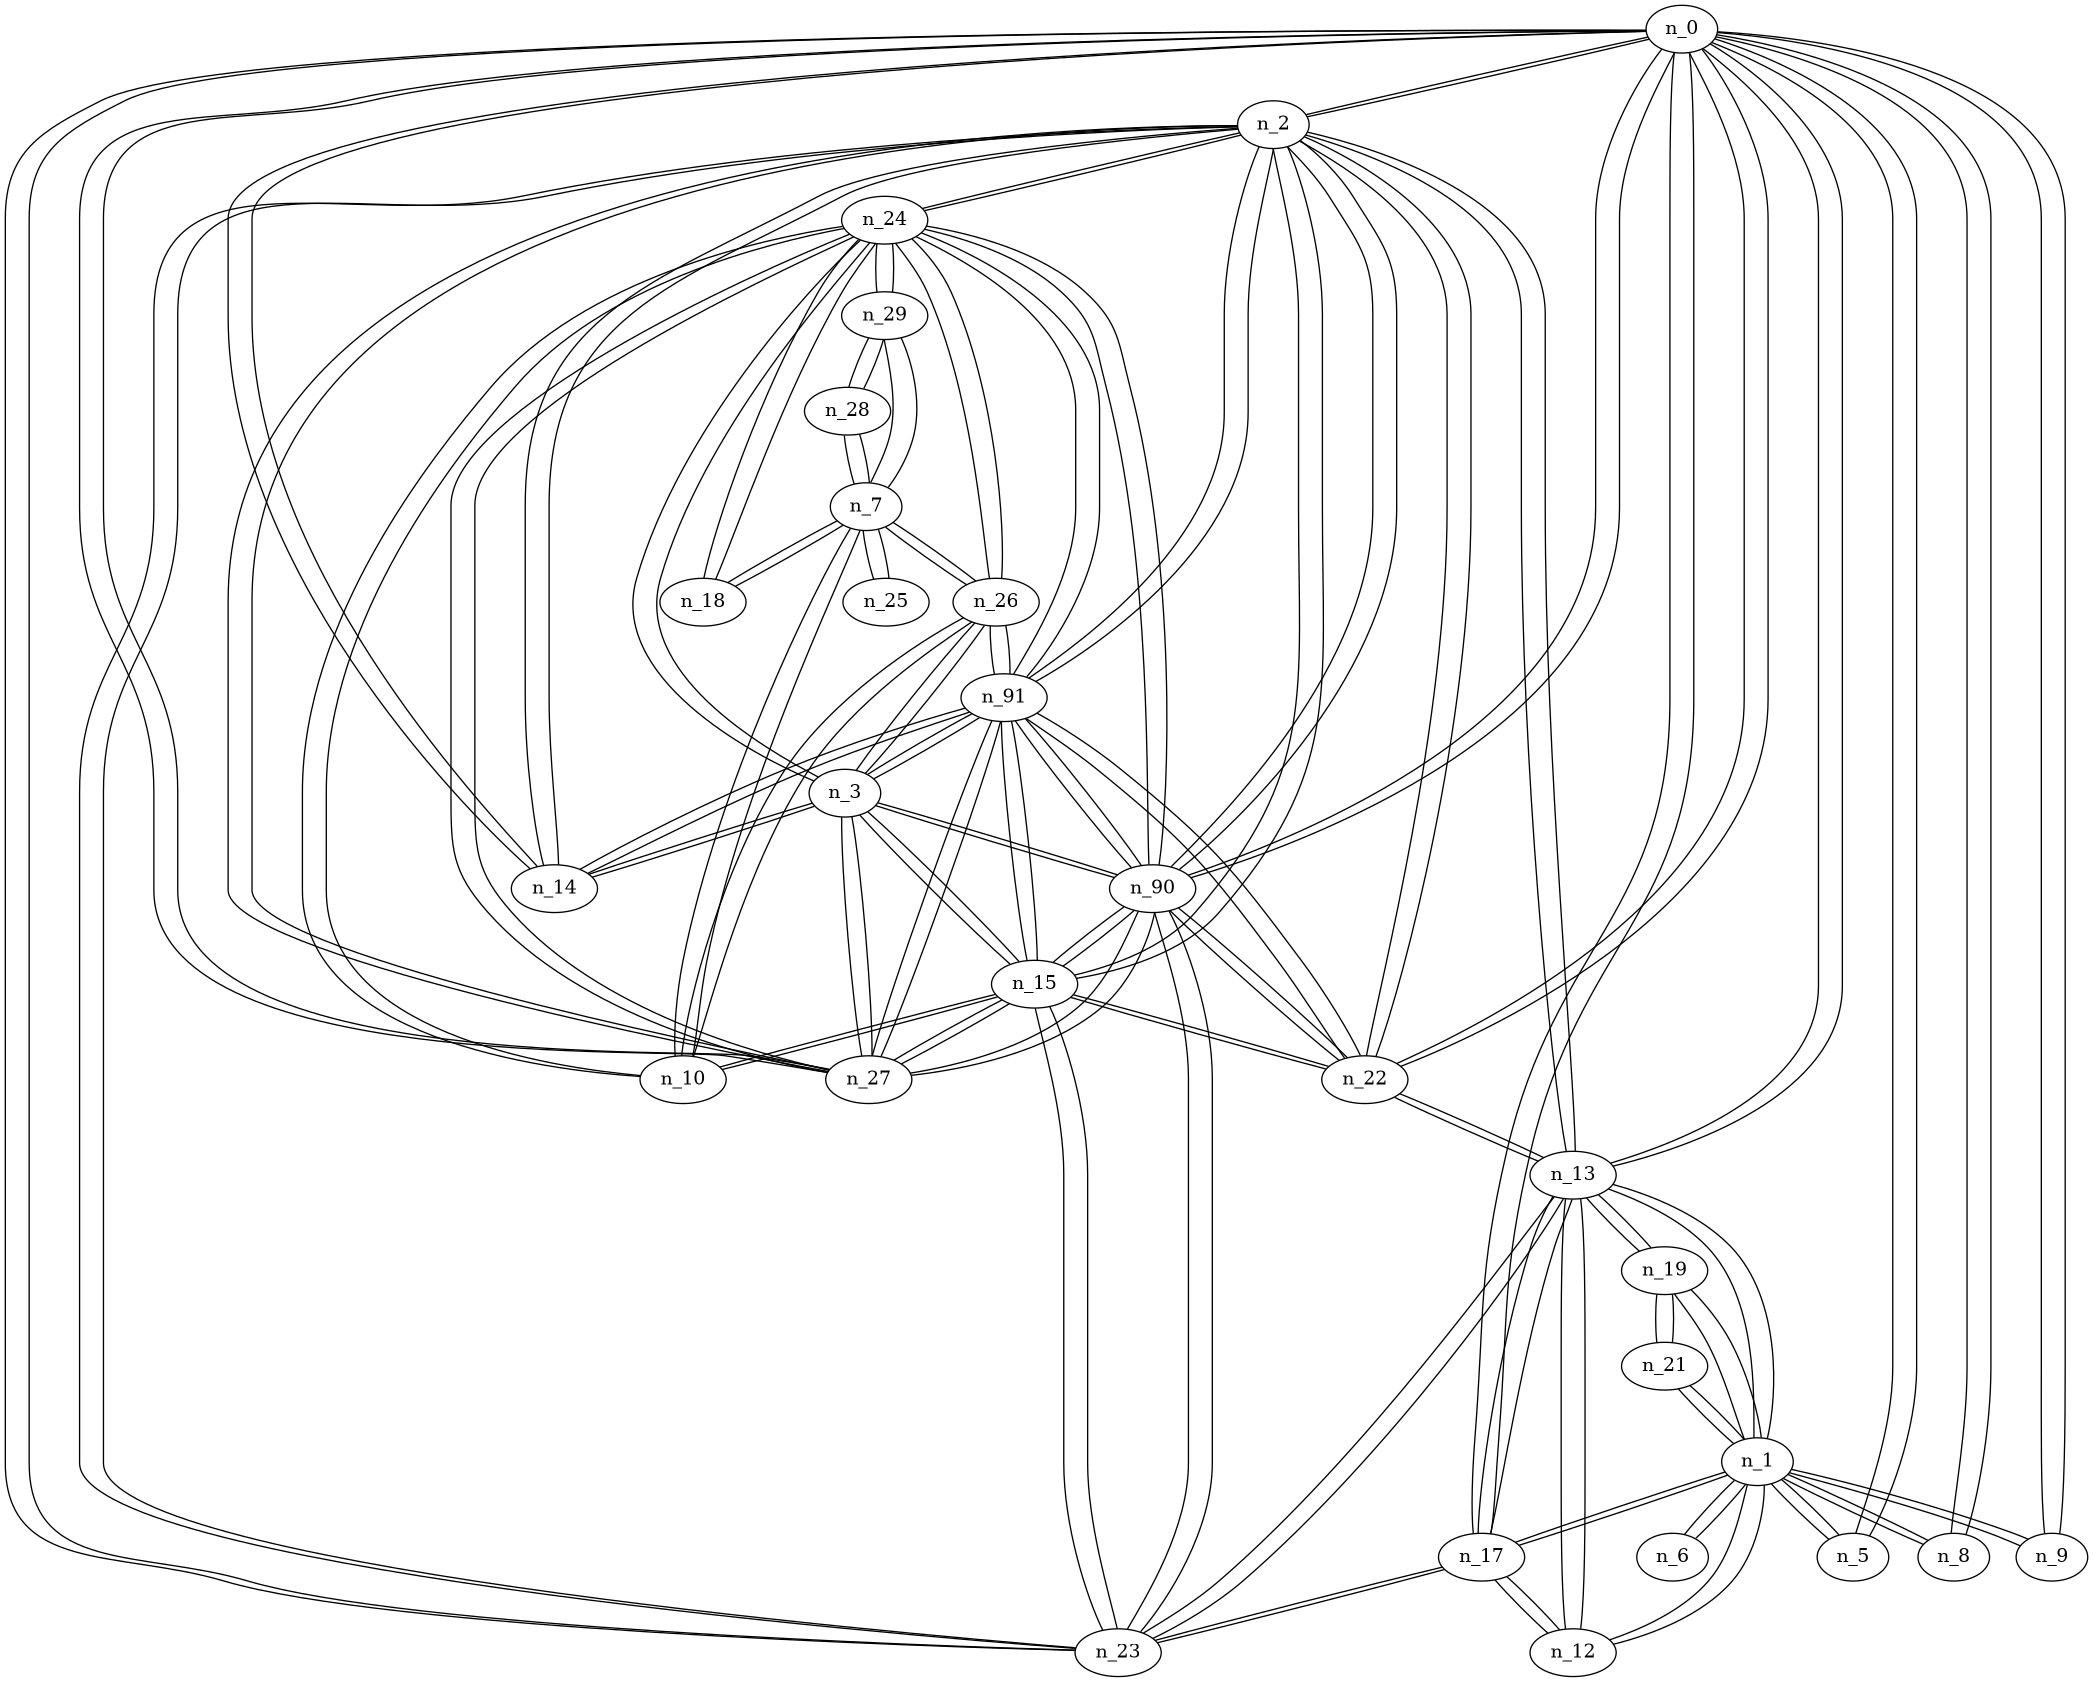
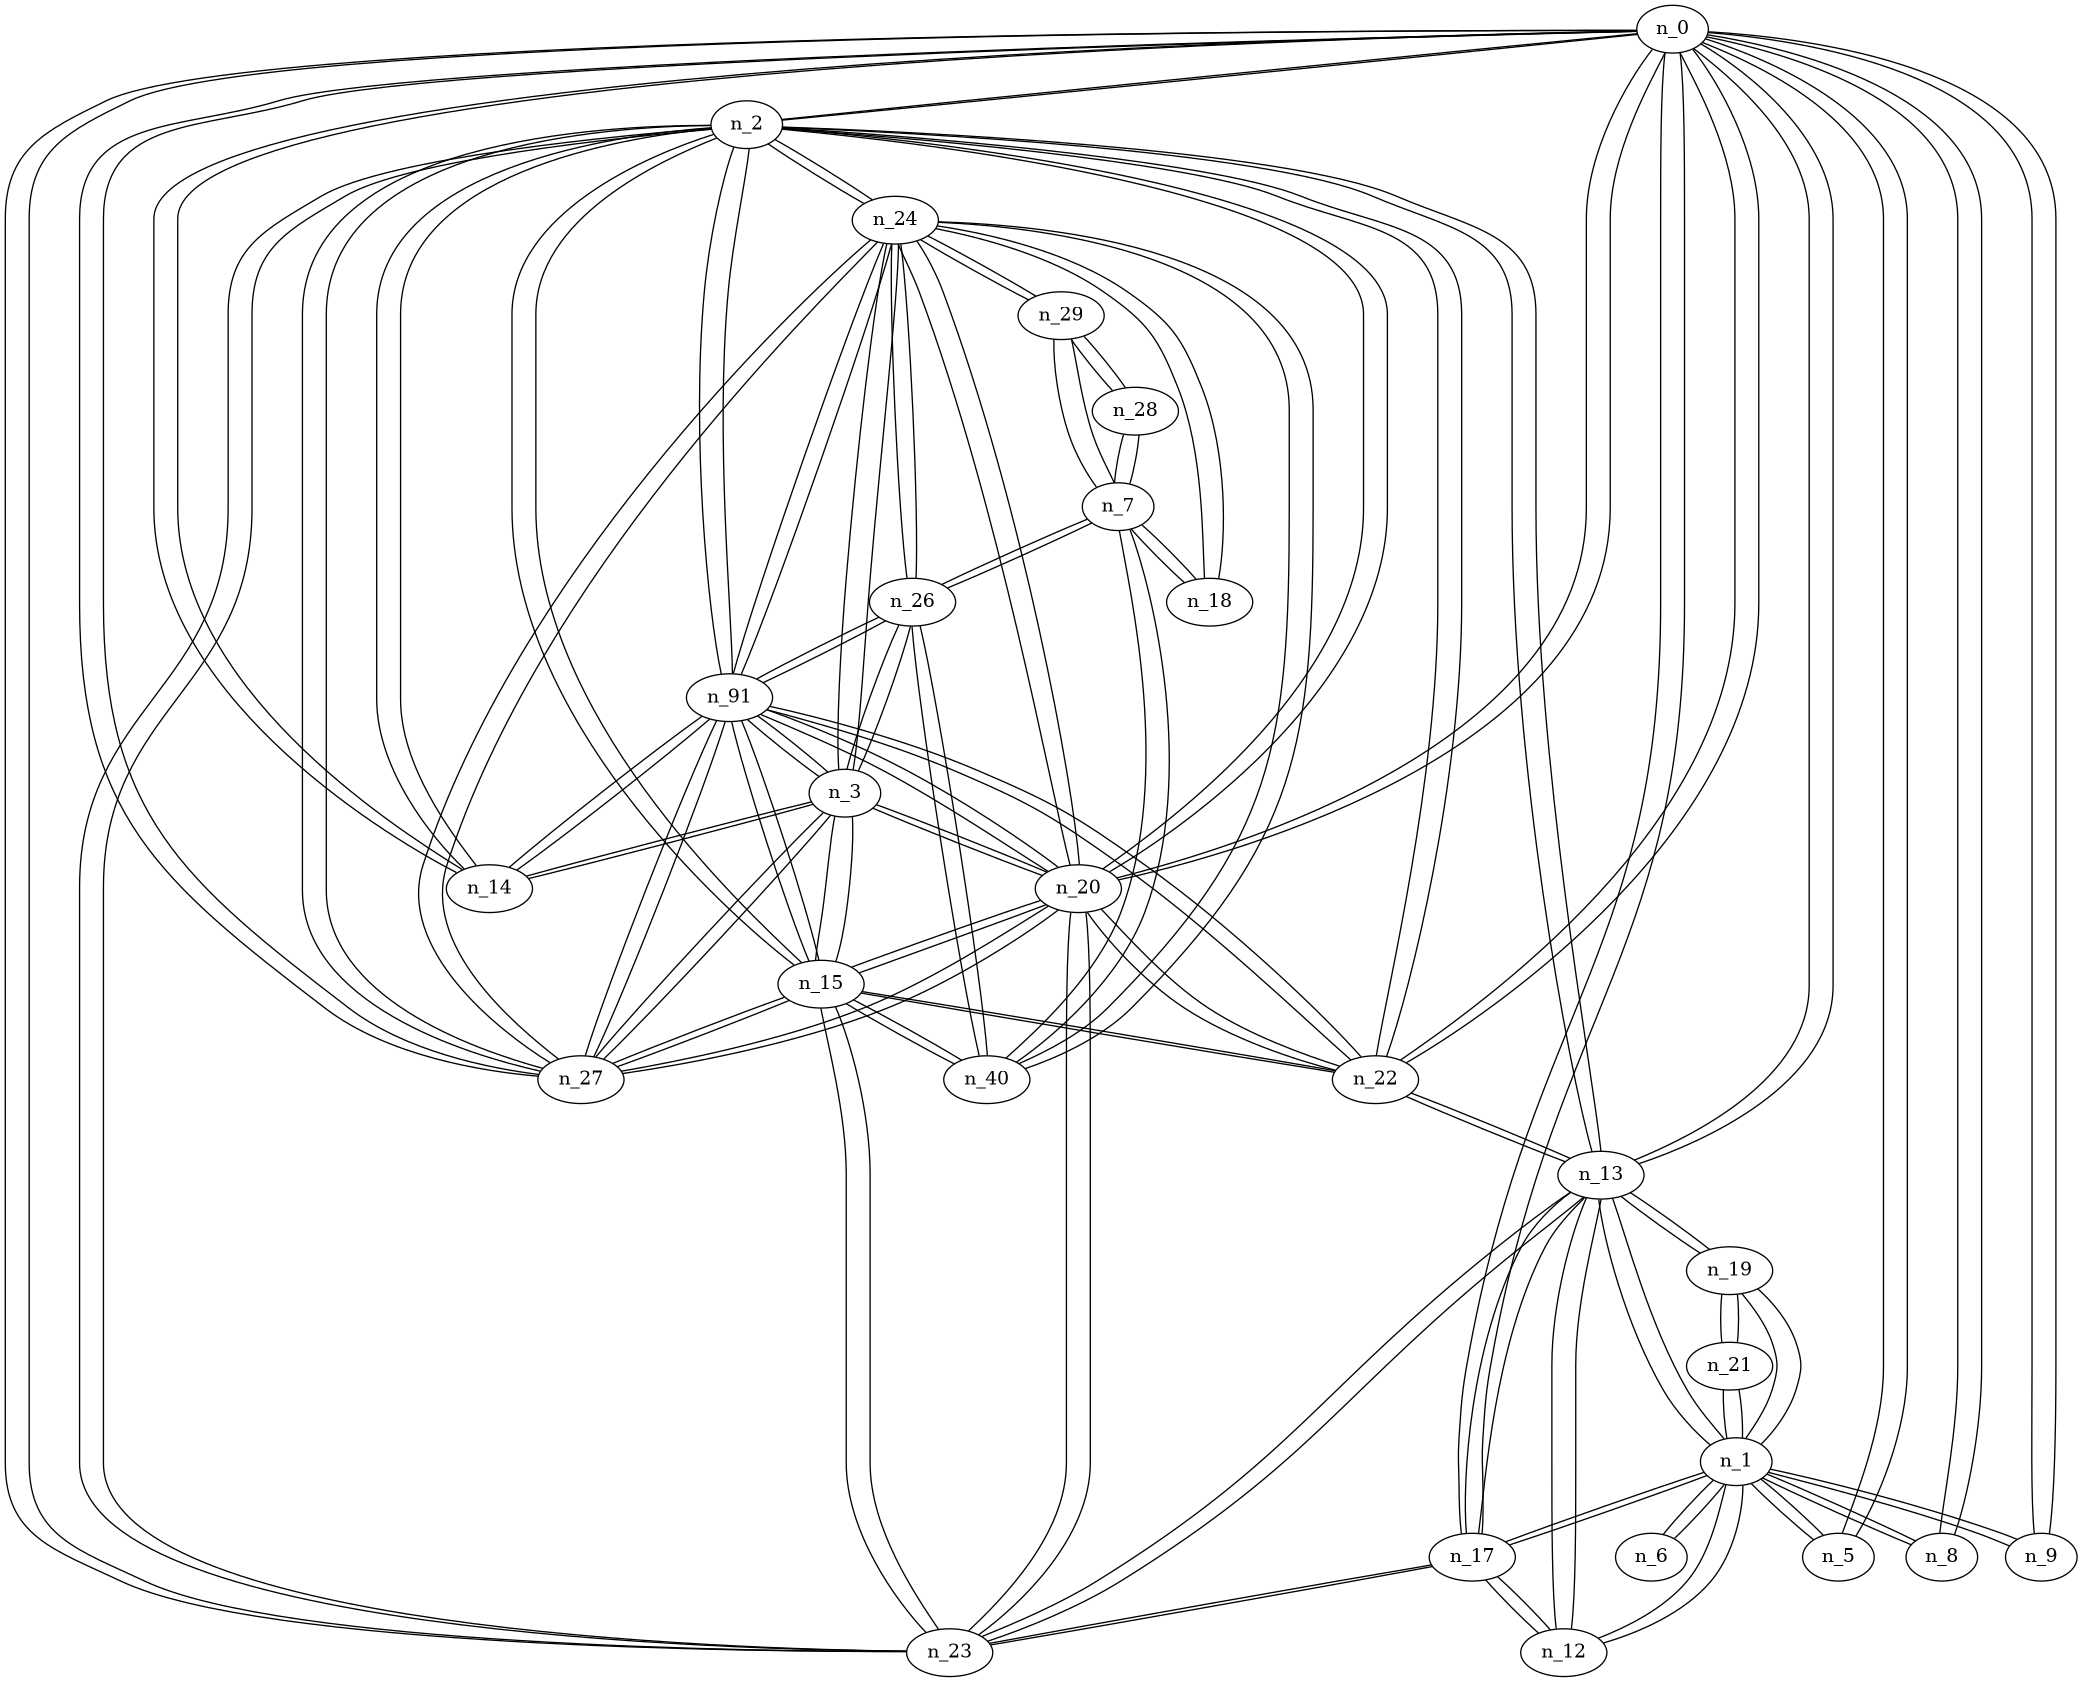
(886, 602) -> none
(1153, 889) -> (1078, 889)
(683, 1080) -> (987, 1080)
